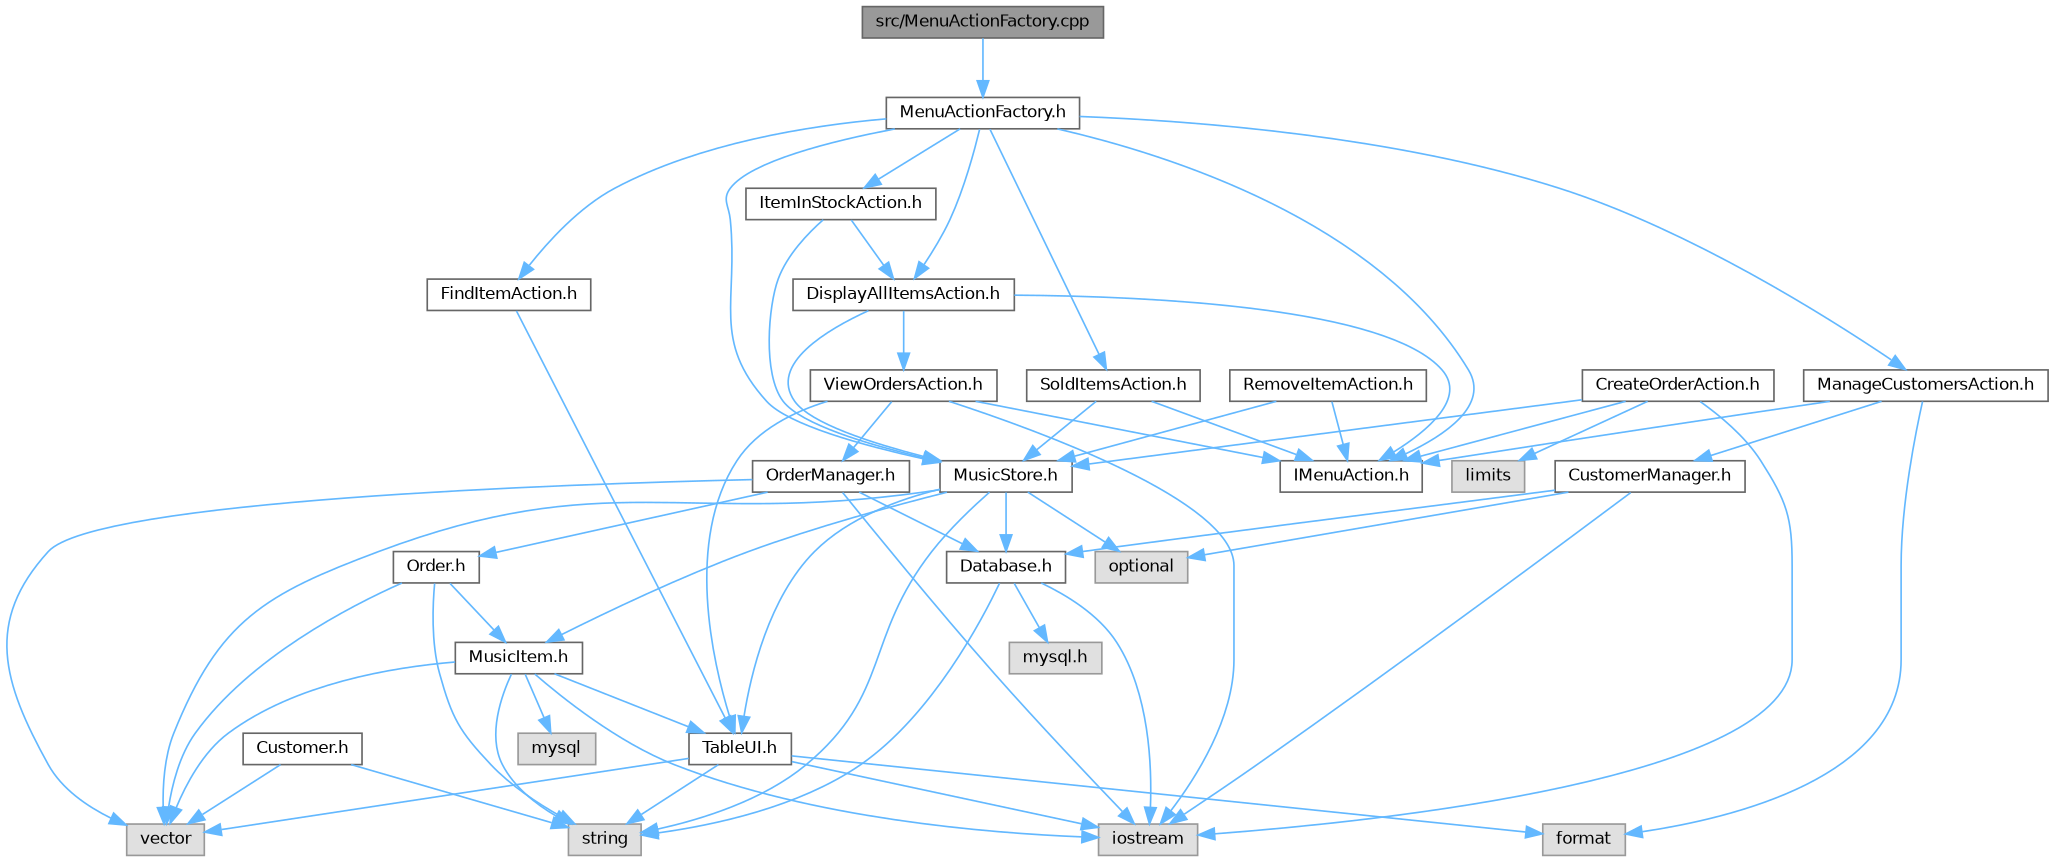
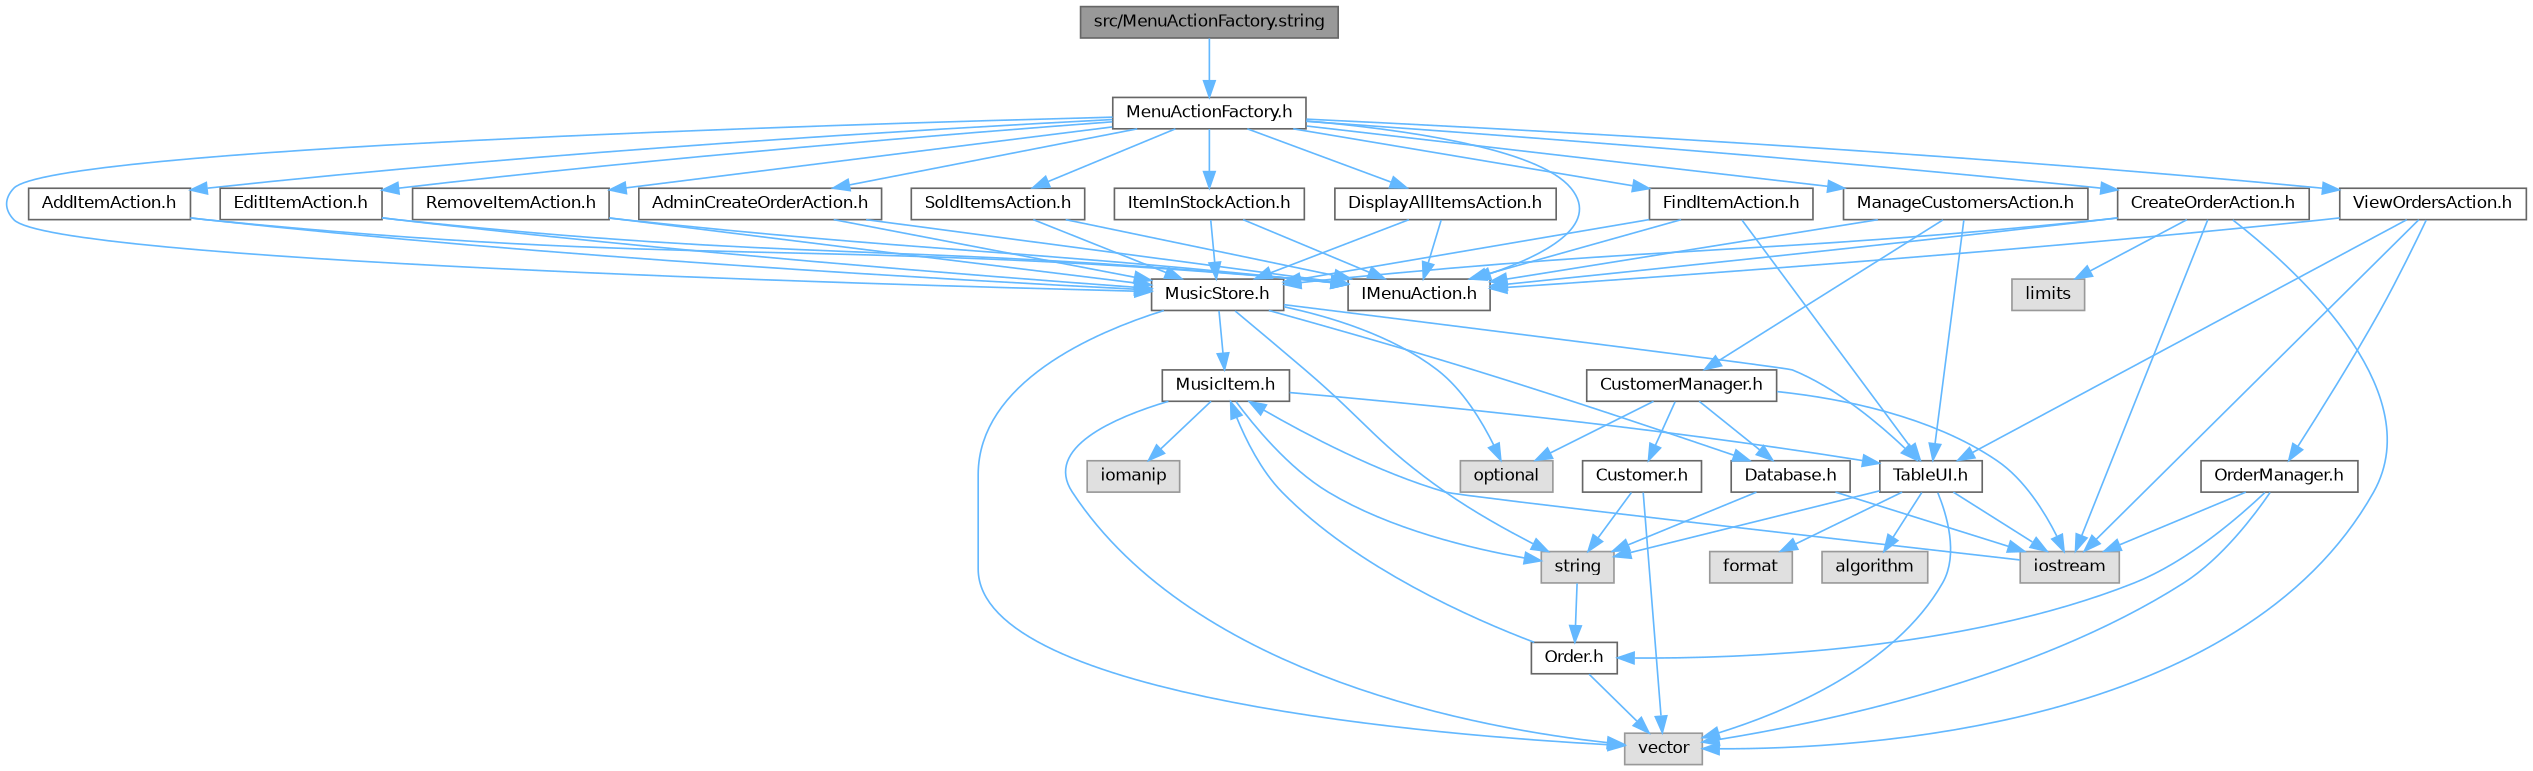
(983, 22) -> (1209, 22)
none -> (1704, 152)
none -> (869, 157)
none -> (110, 204)
none -> (301, 204)
none -> (760, 204)
(867, 243) -> (1306, 246)
none -> (1584, 247)
none -> (1475, 249)
(904, 332) -> (1815, 148)
none -> (1666, 421)
(911, 518) -> none
none -> (1875, 567)
none -> (2232, 633)
(1056, 658) -> none
(1894, 697) -> (1949, 332)
(457, 721) -> (1576, 605)
(557, 749) -> (1133, 476)
(822, 807) -> (1633, 515)
